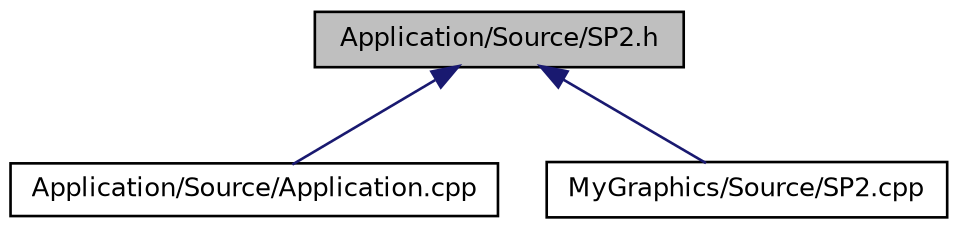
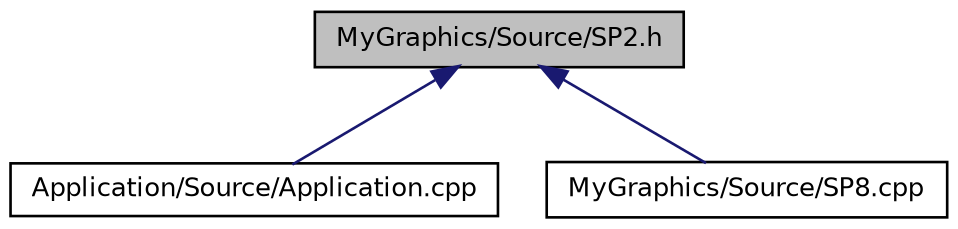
(499, 40) -> (499, 40)
(747, 190) -> (747, 190)
